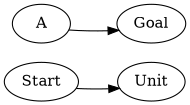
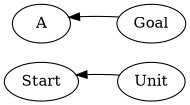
(88, 31) -> (99, 16)
(92, 89) -> (103, 75)
